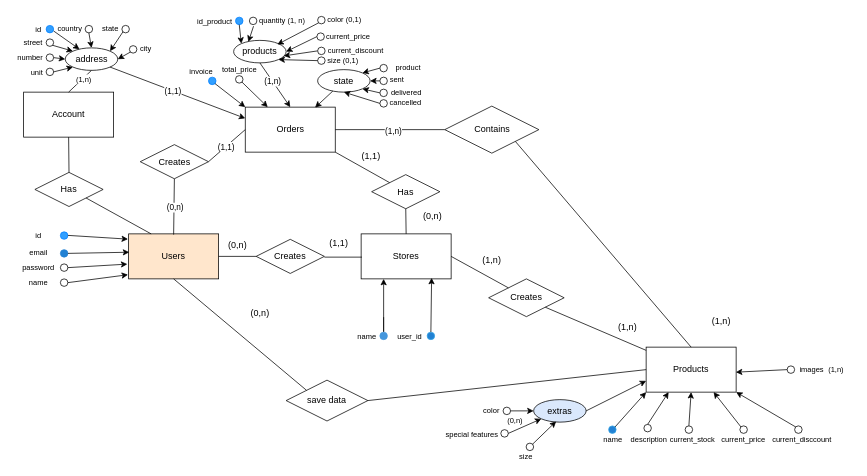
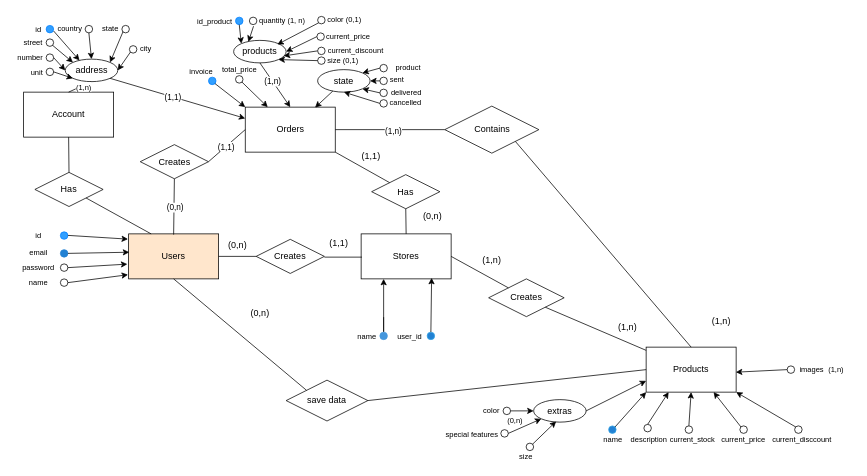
(92, 59) -> (92, 70)
(560, 411) -> (560, 411)
